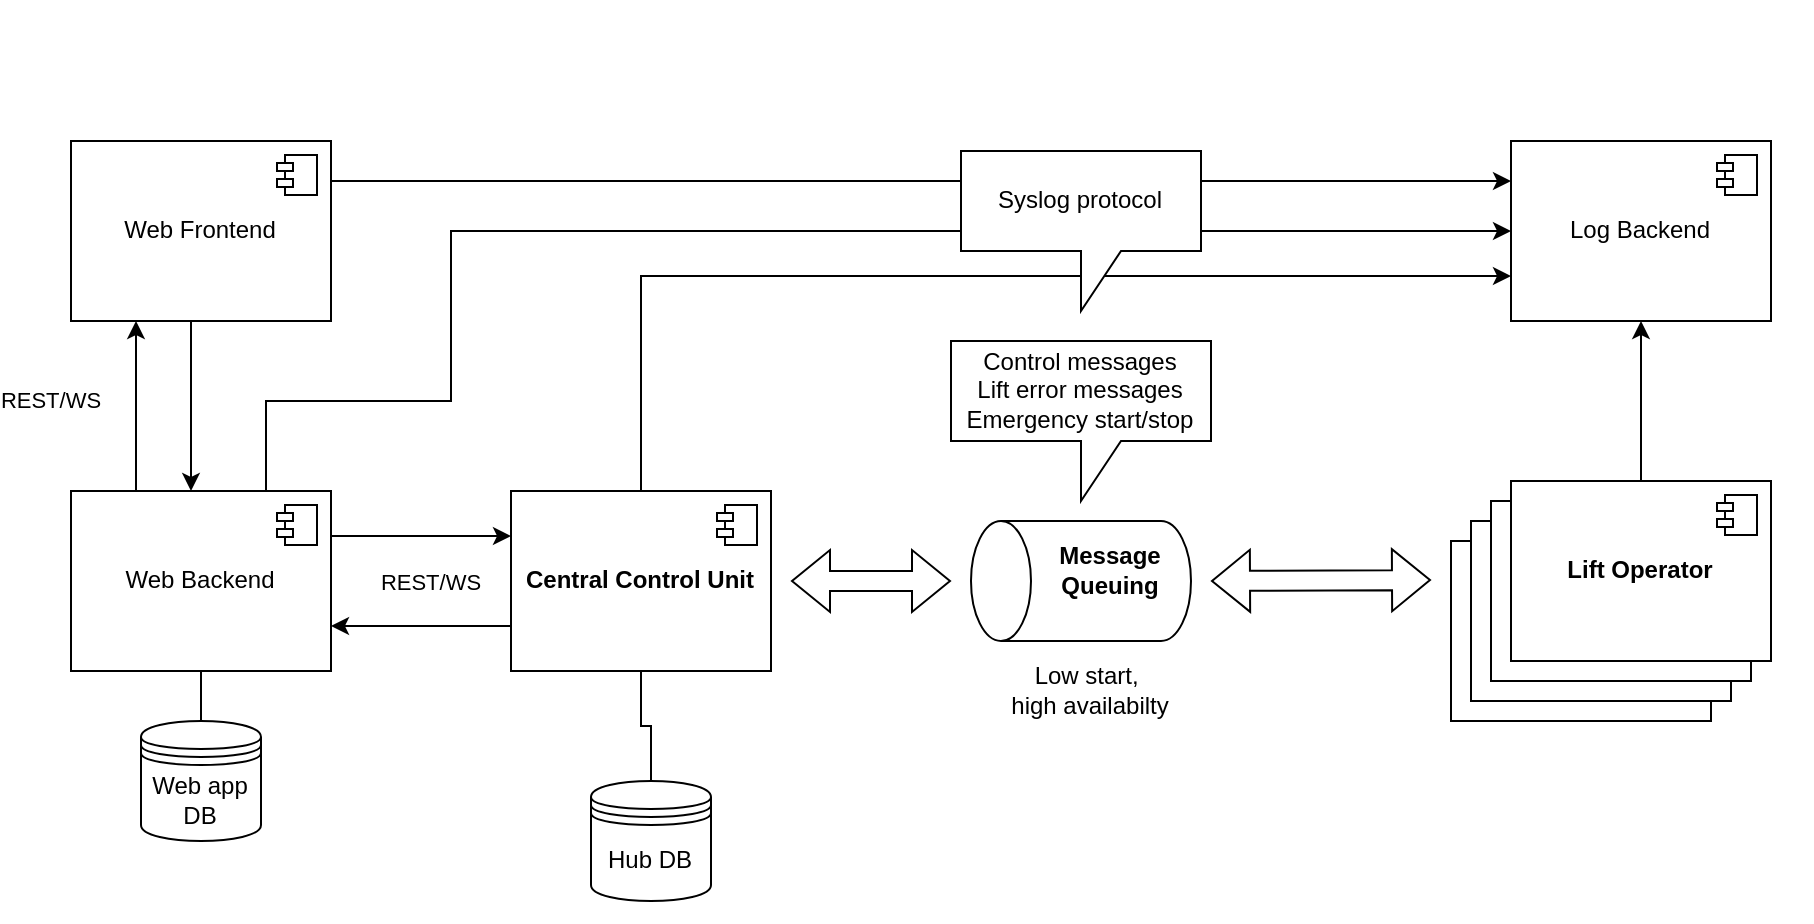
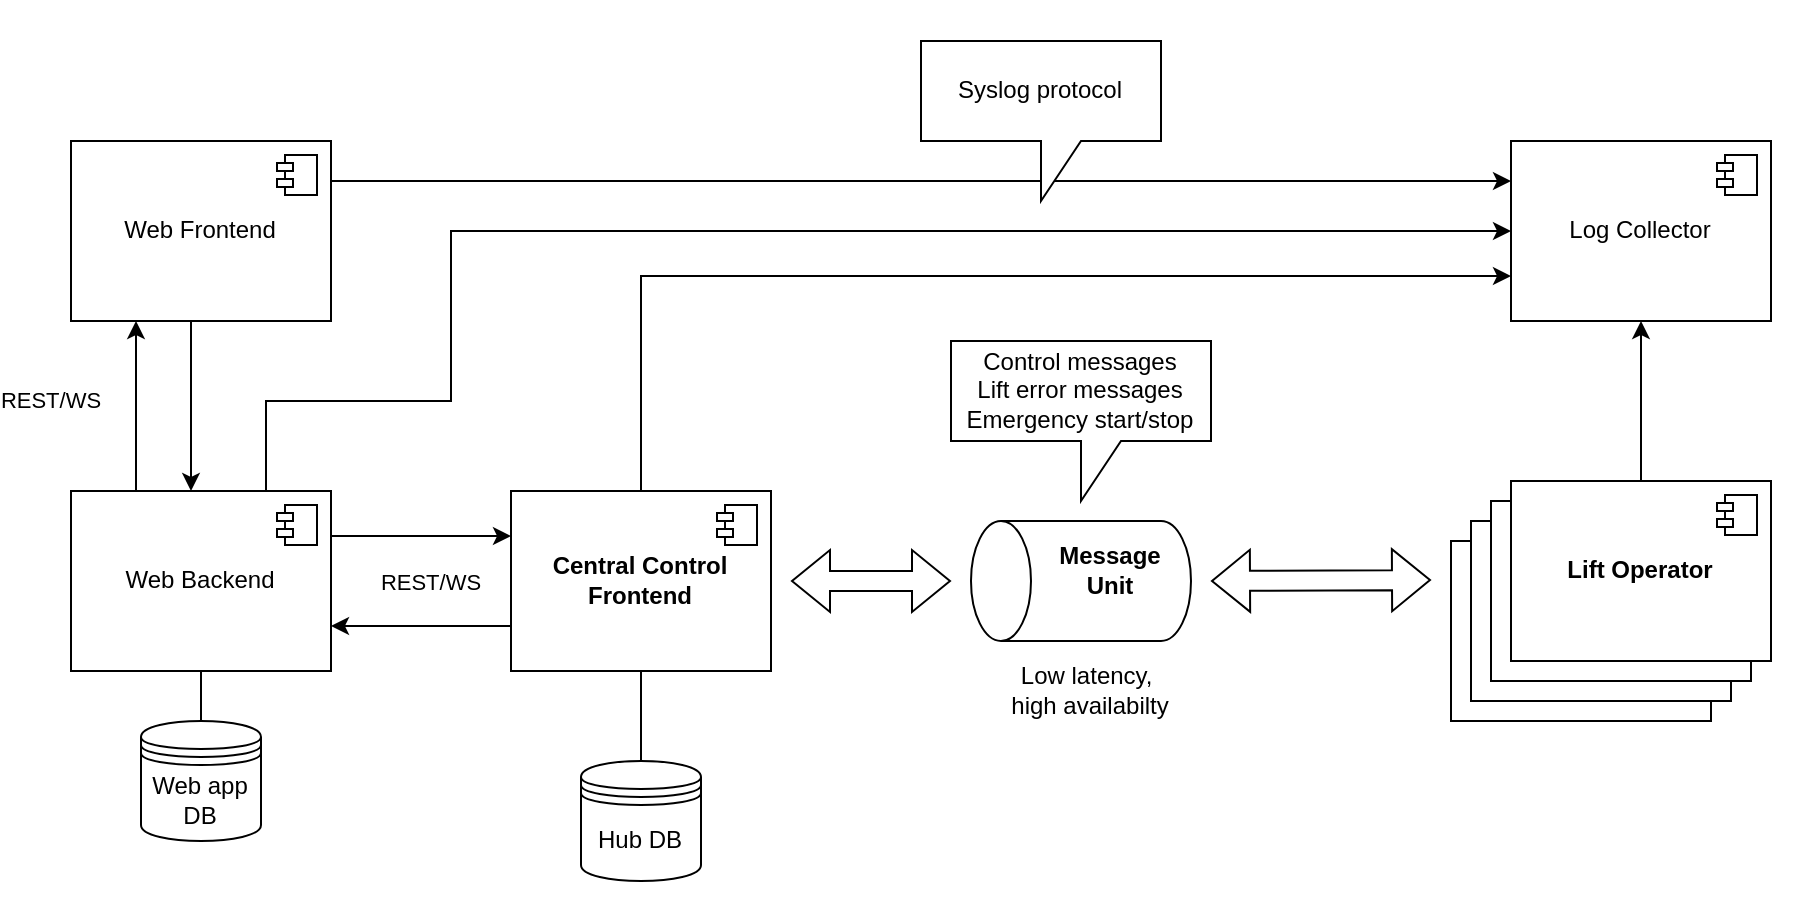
(1081, 231) -> (1041, 121)
(1641, 231) -> (1641, 231)
(1111, 571) -> (1111, 571)
(641, 581) -> (641, 581)
(1091, 691) -> (1091, 691)
(651, 841) -> (641, 821)
